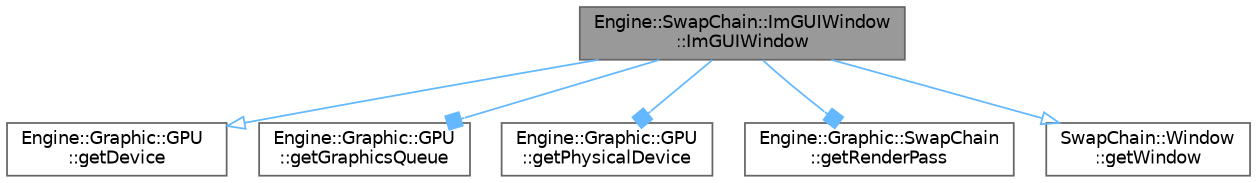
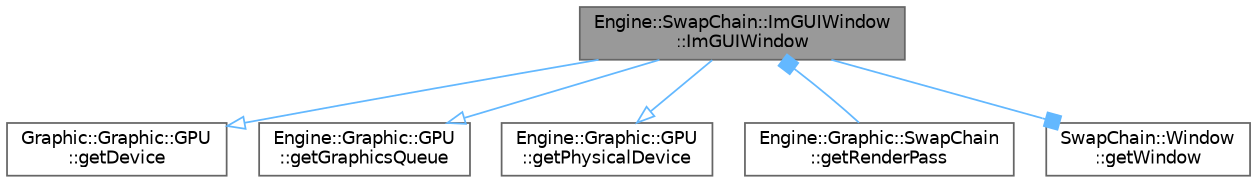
(682, 86) -> (682, 86)
(793, 86) -> (828, 96)
(562, 89) -> (562, 89)
(937, 89) -> (937, 89)
(117, 149) -> (117, 149)
